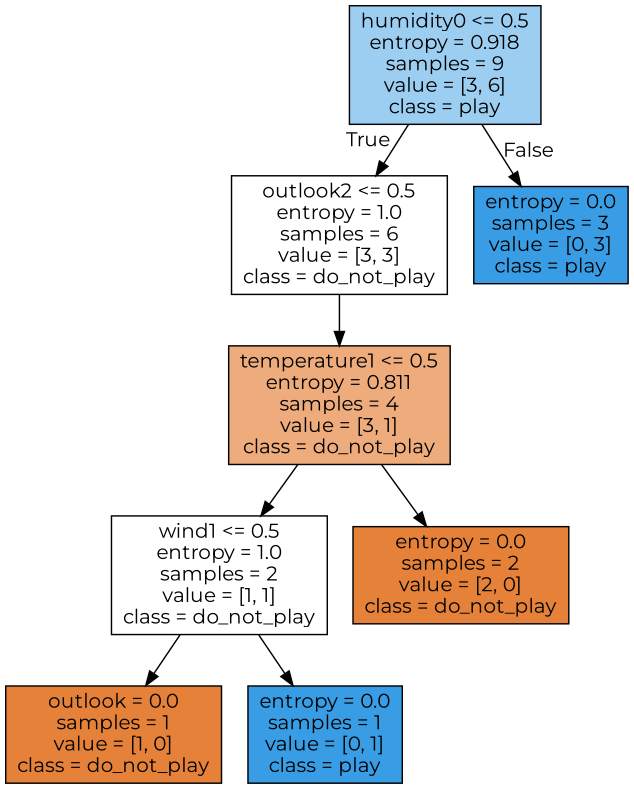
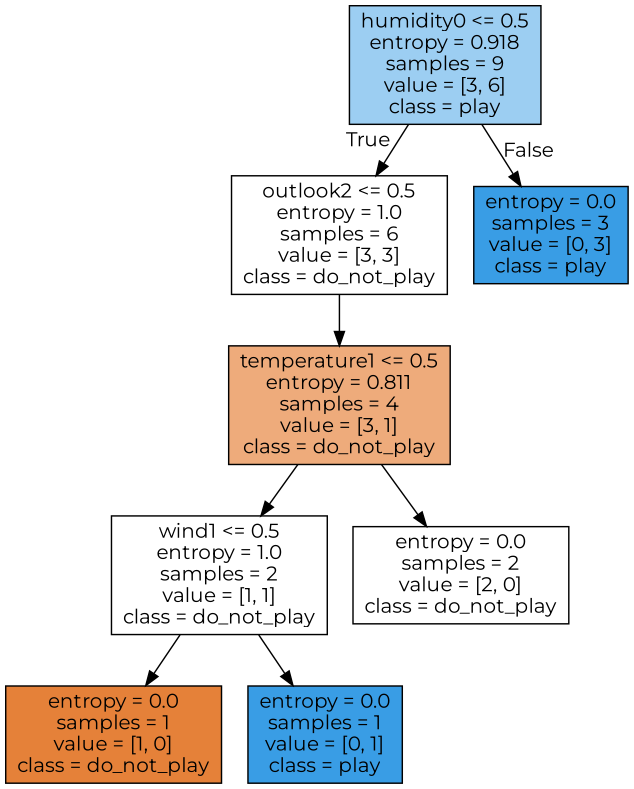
(461, 575) -> (461, 575)
(114, 735) -> (114, 735)
